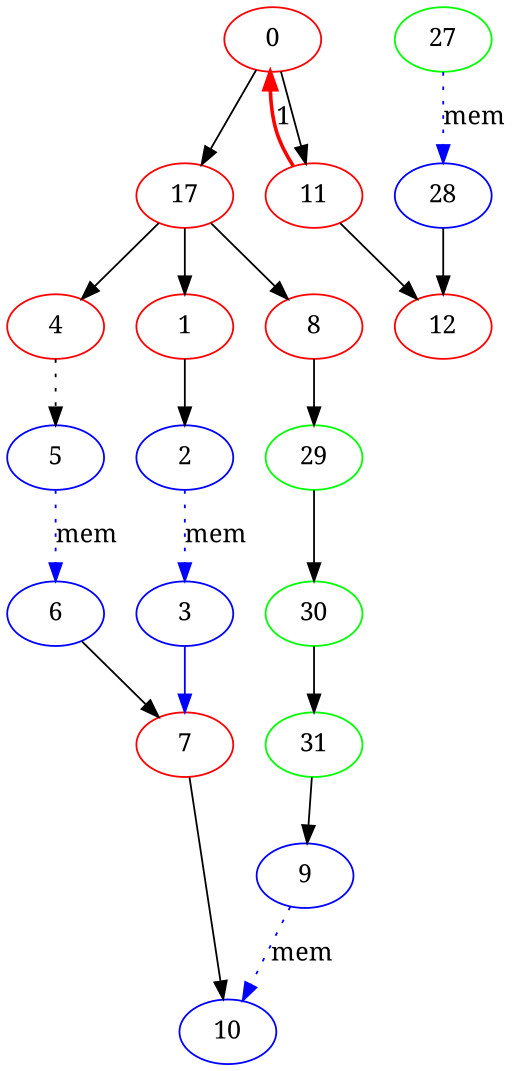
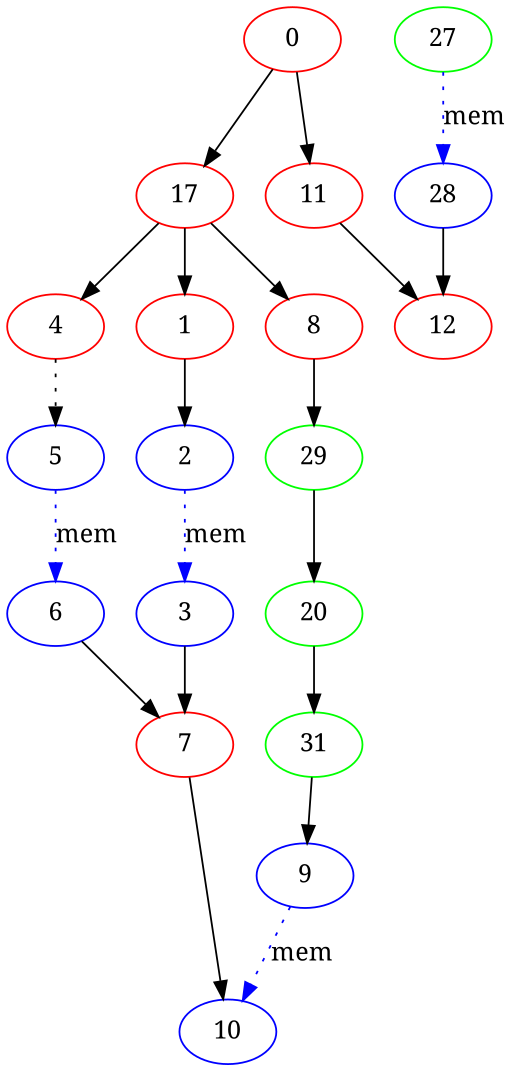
(276, 130) -> none
(314, 614) -> (314, 614)
(185, 670) -> (185, 670)
